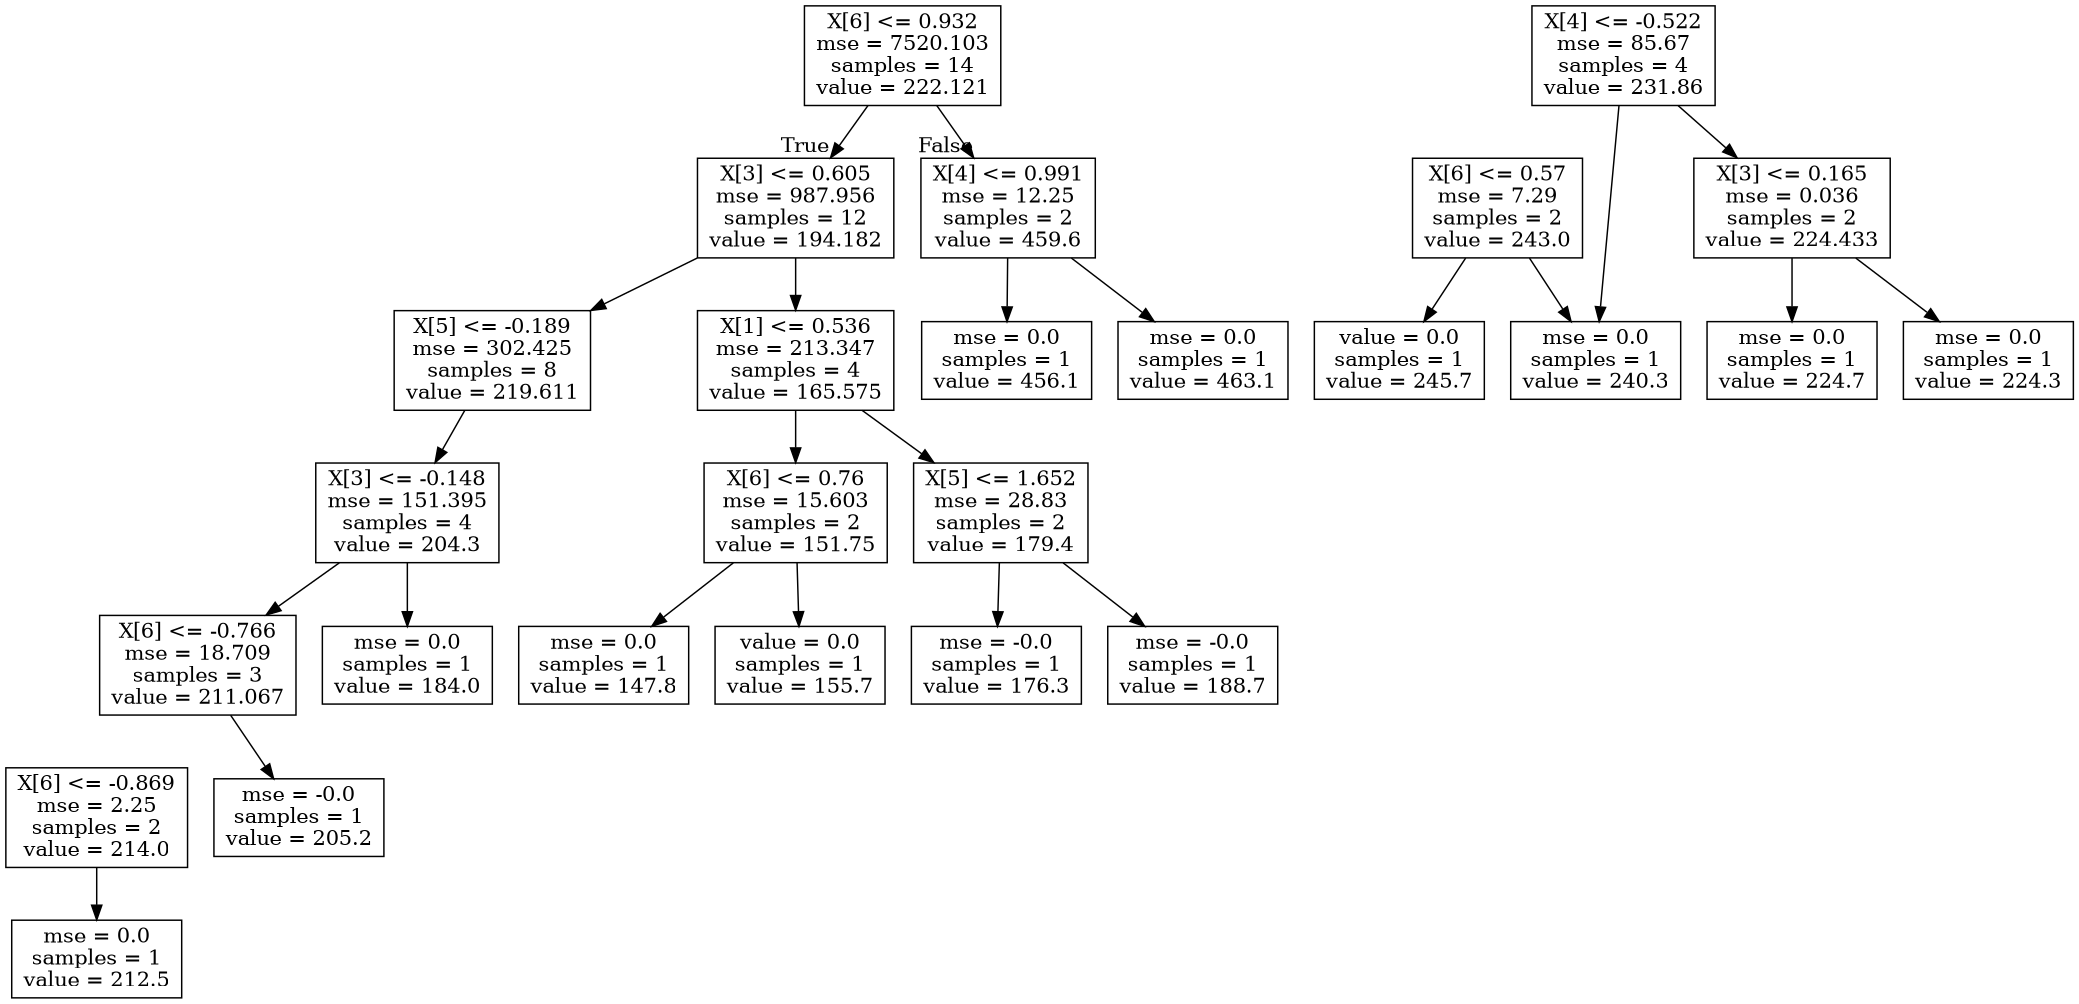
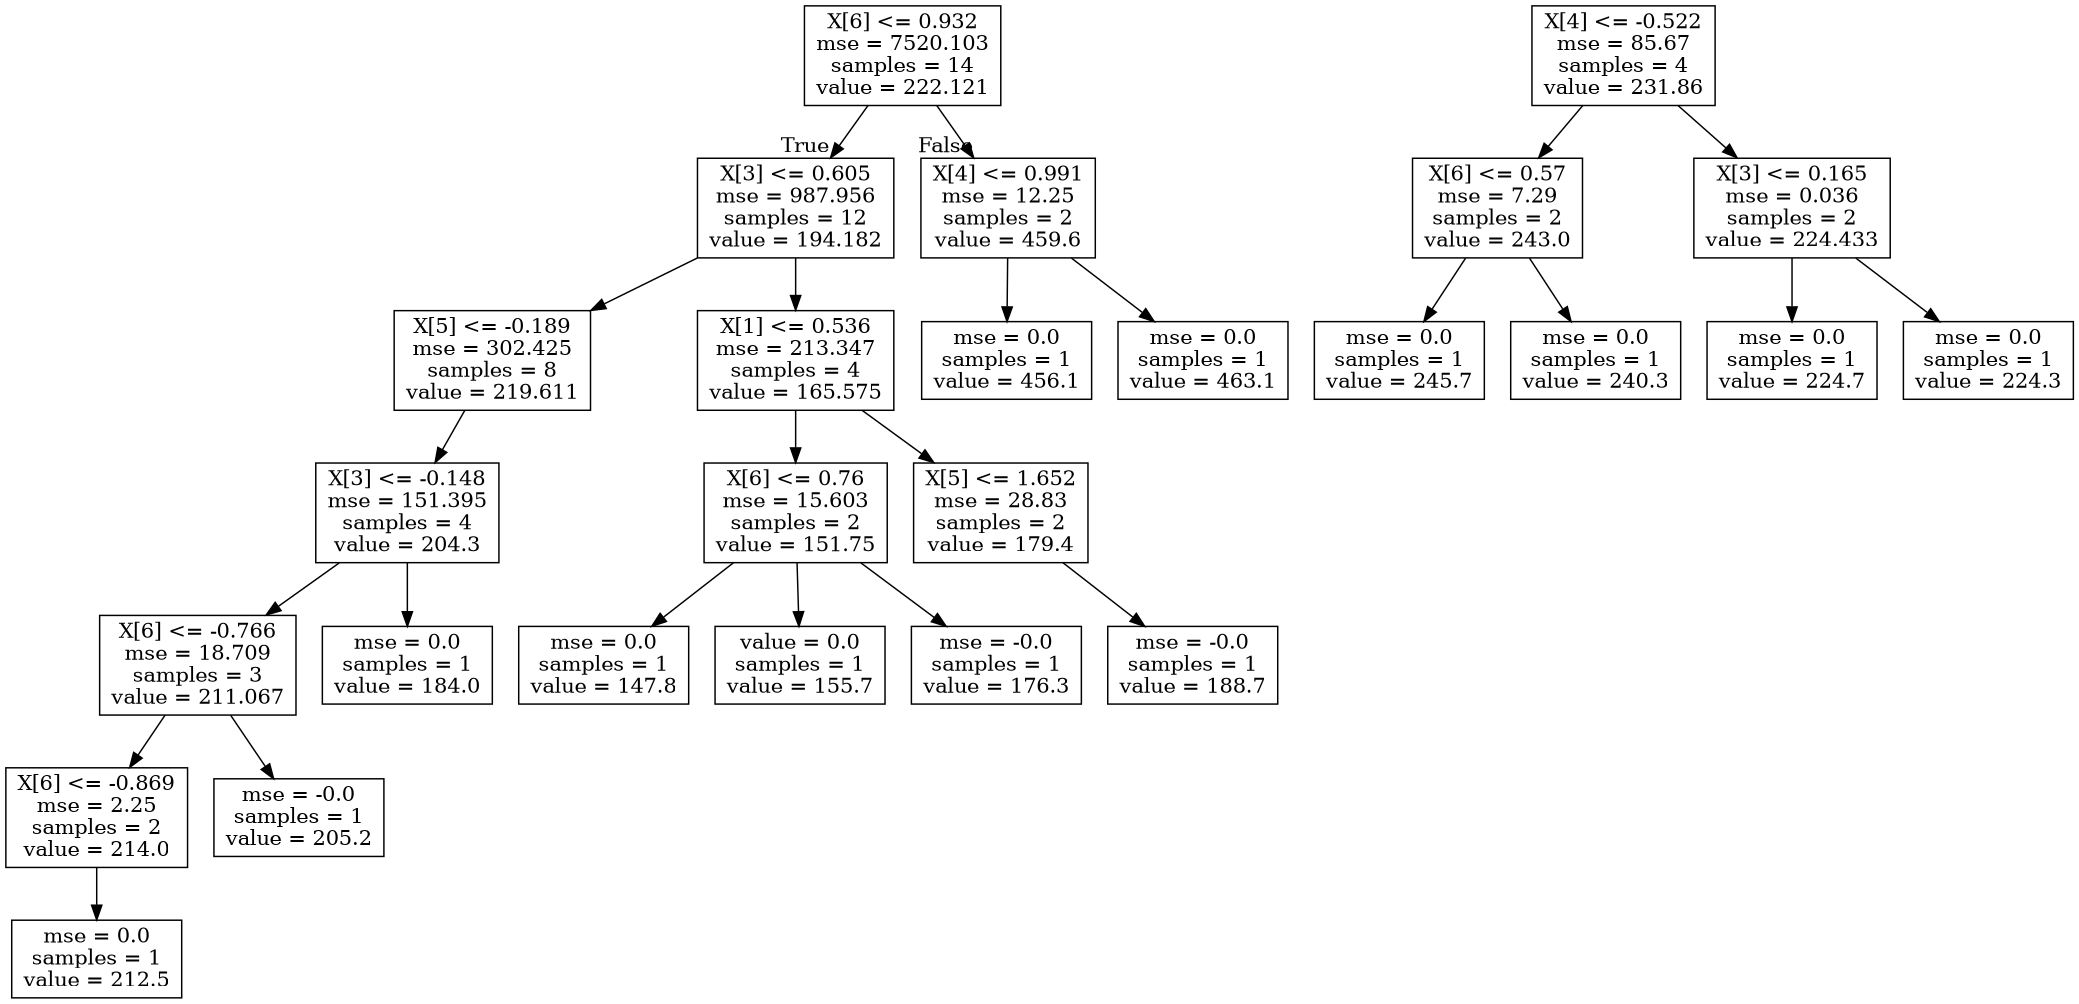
(1610, 206) -> (1565, 126)
(1399, 360) -> (1399, 360)
(999, 587) -> (898, 590)
none -> (152, 735)
